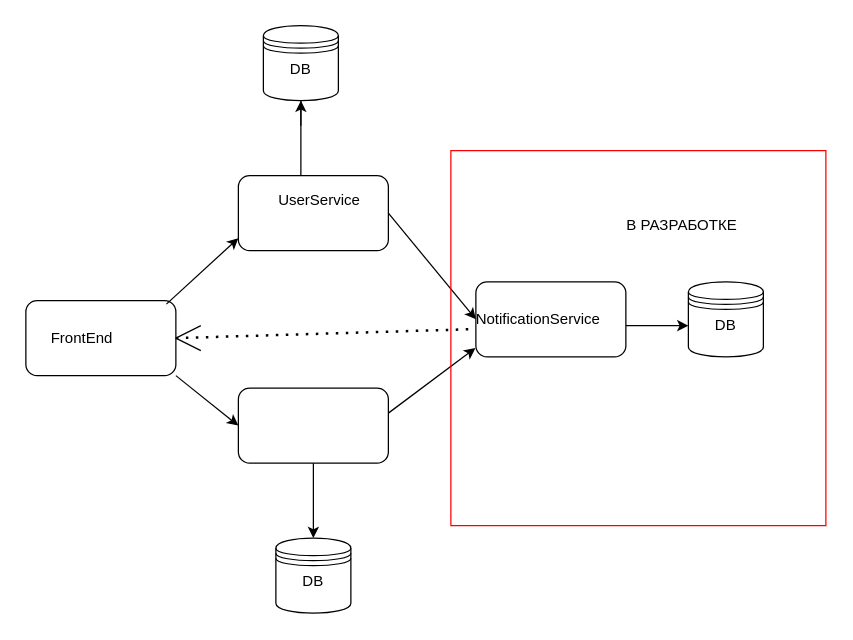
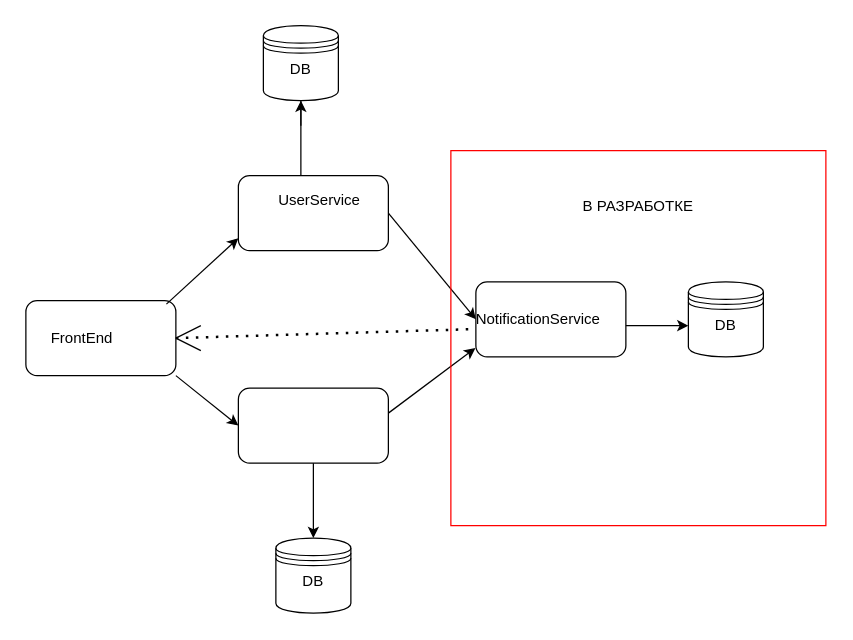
(682, 226) -> (638, 207)
